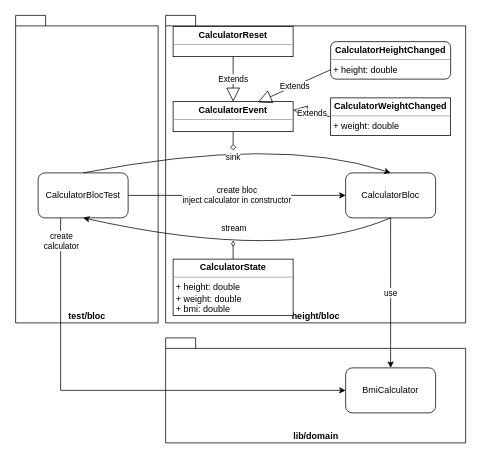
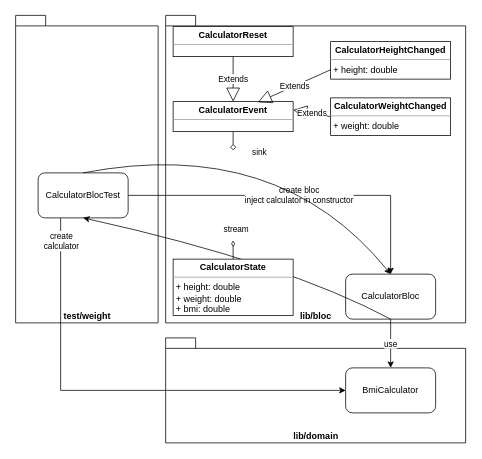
(390, 60) -> (390, 60)
(390, 195) -> (390, 297)
(87, 315) -> (87, 315)
(316, 315) -> (316, 315)
